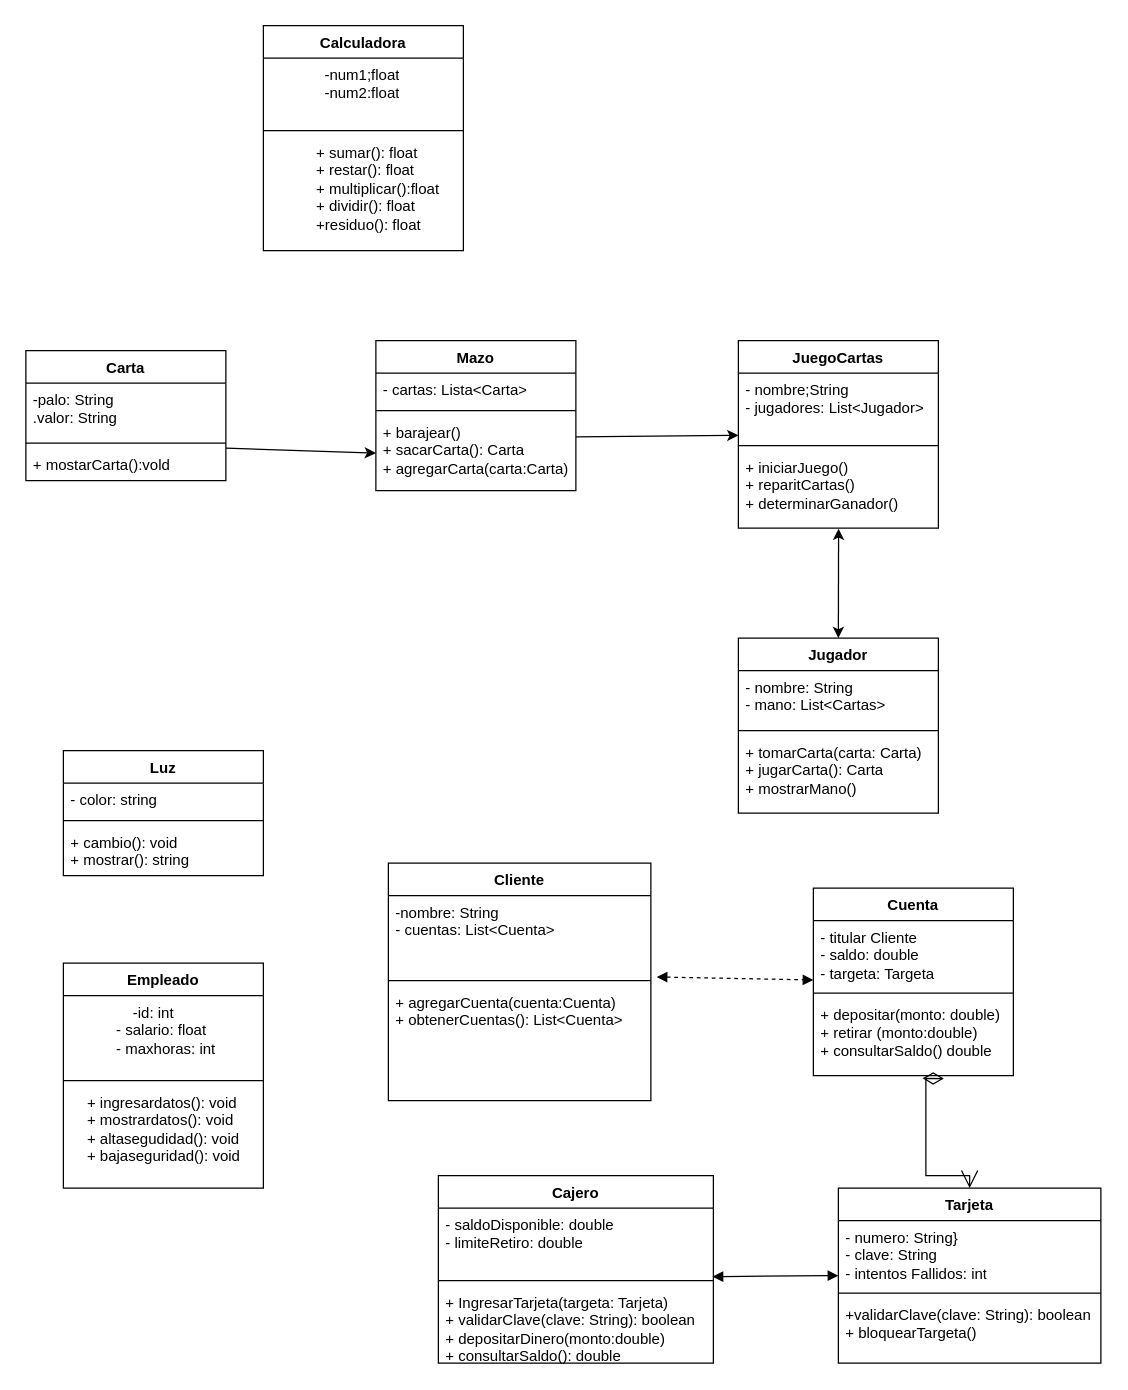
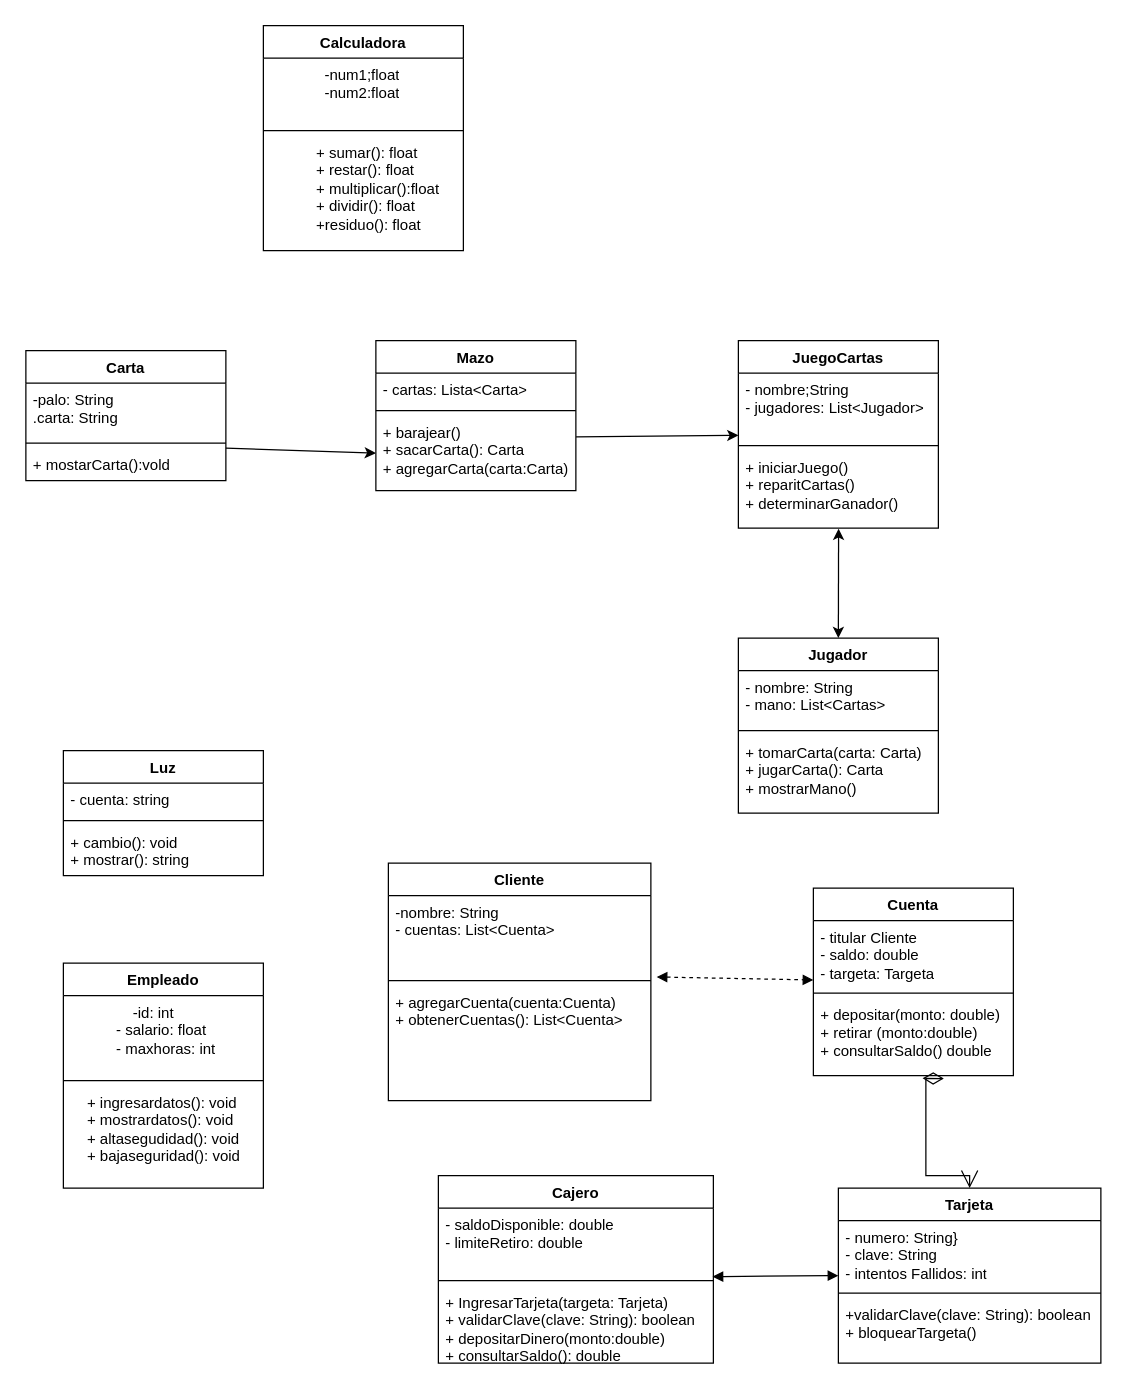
(82, 410) -> (84, 410)
(124, 801) -> (130, 801)
